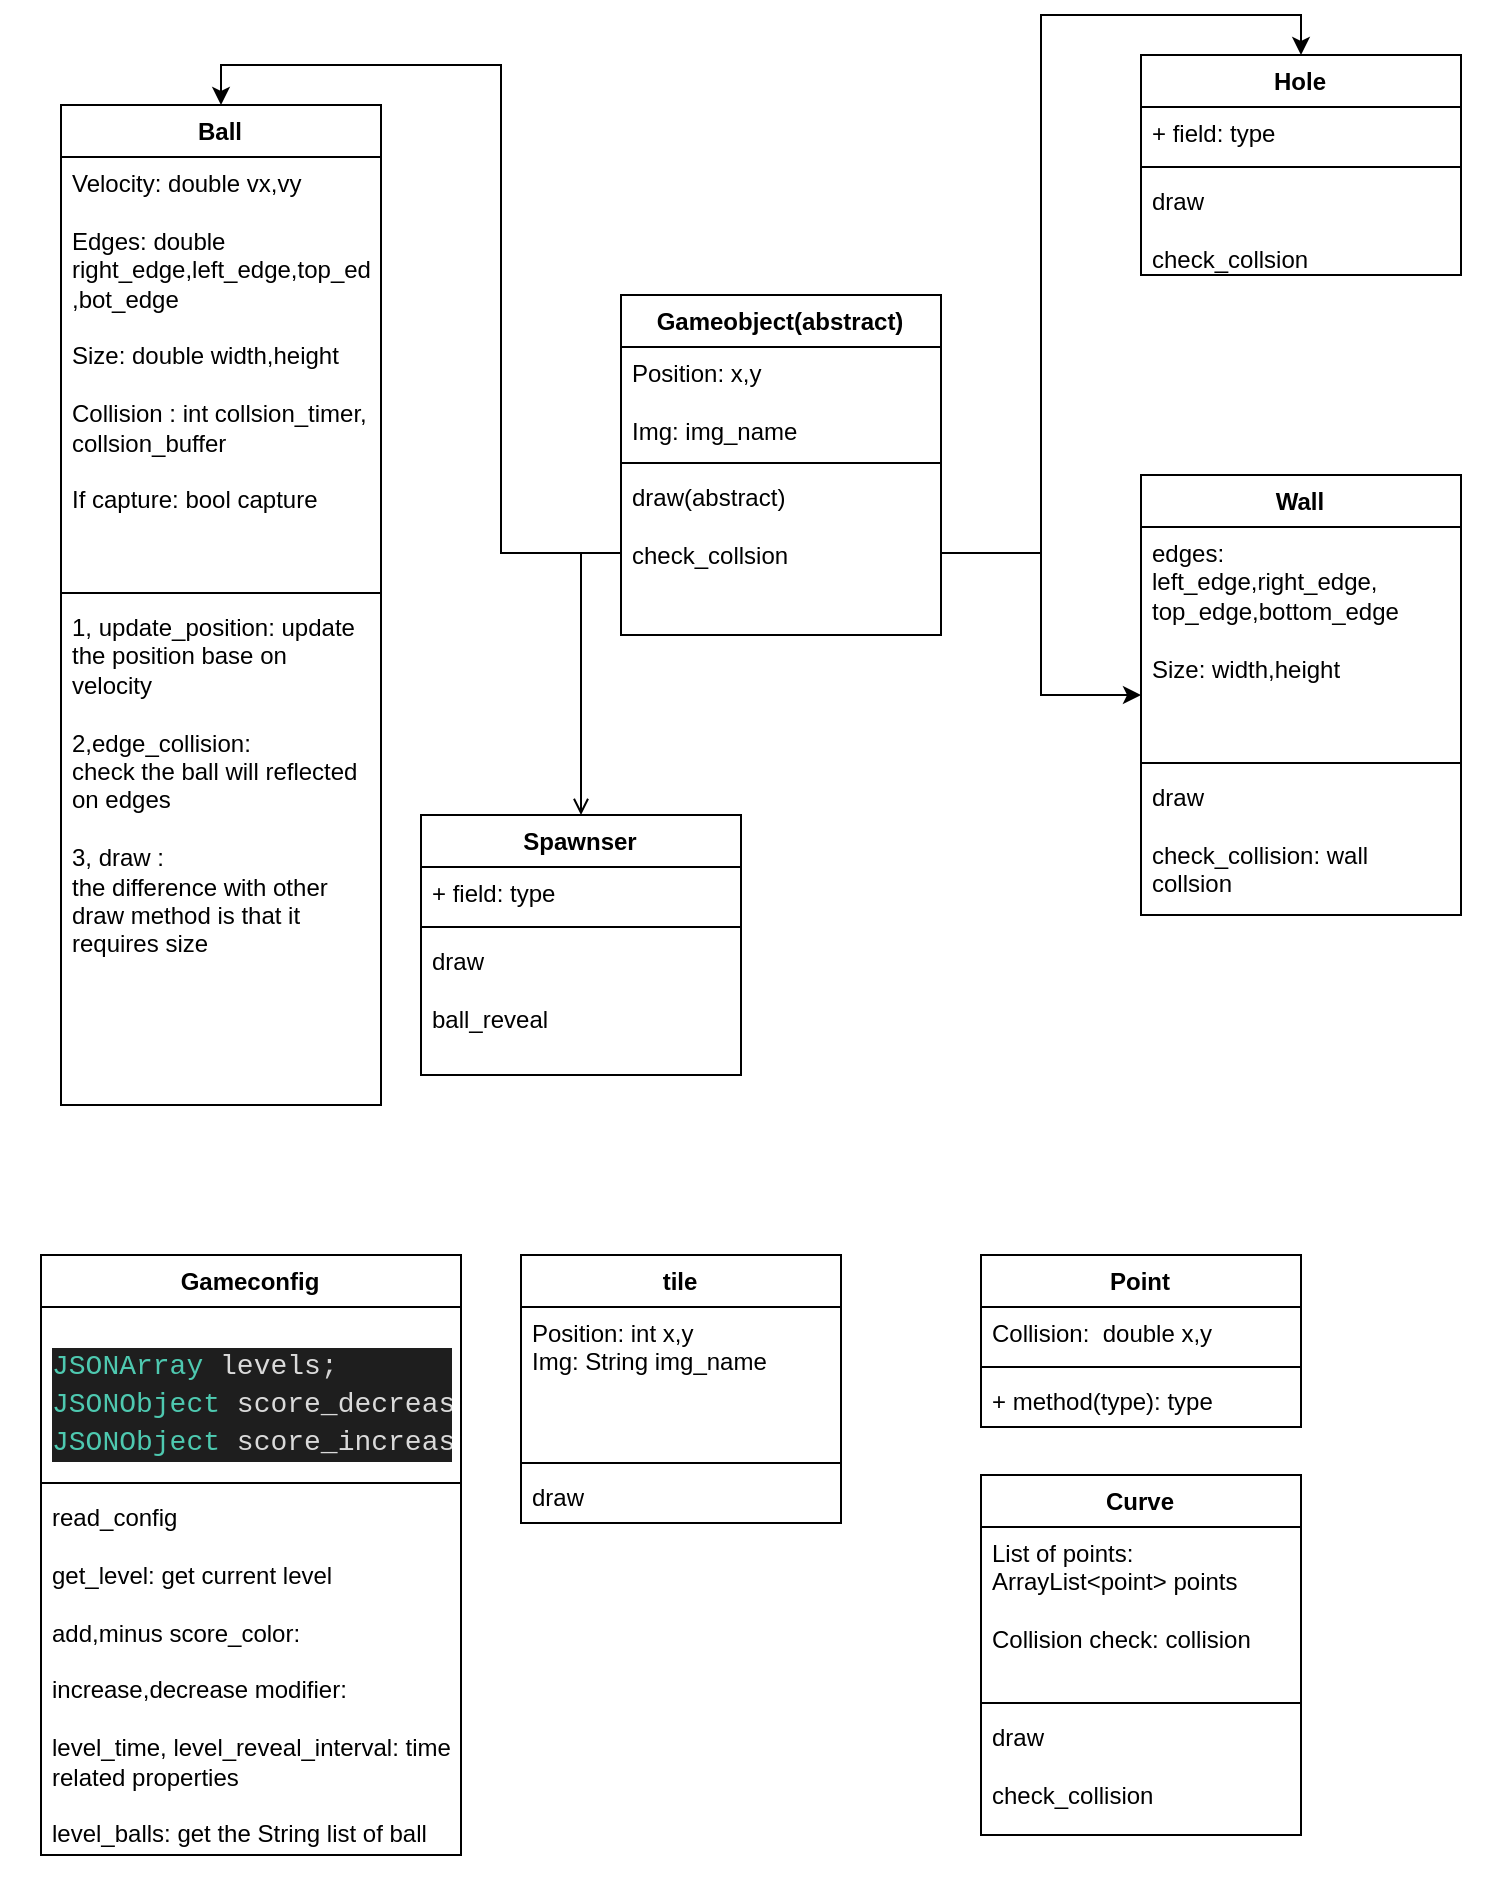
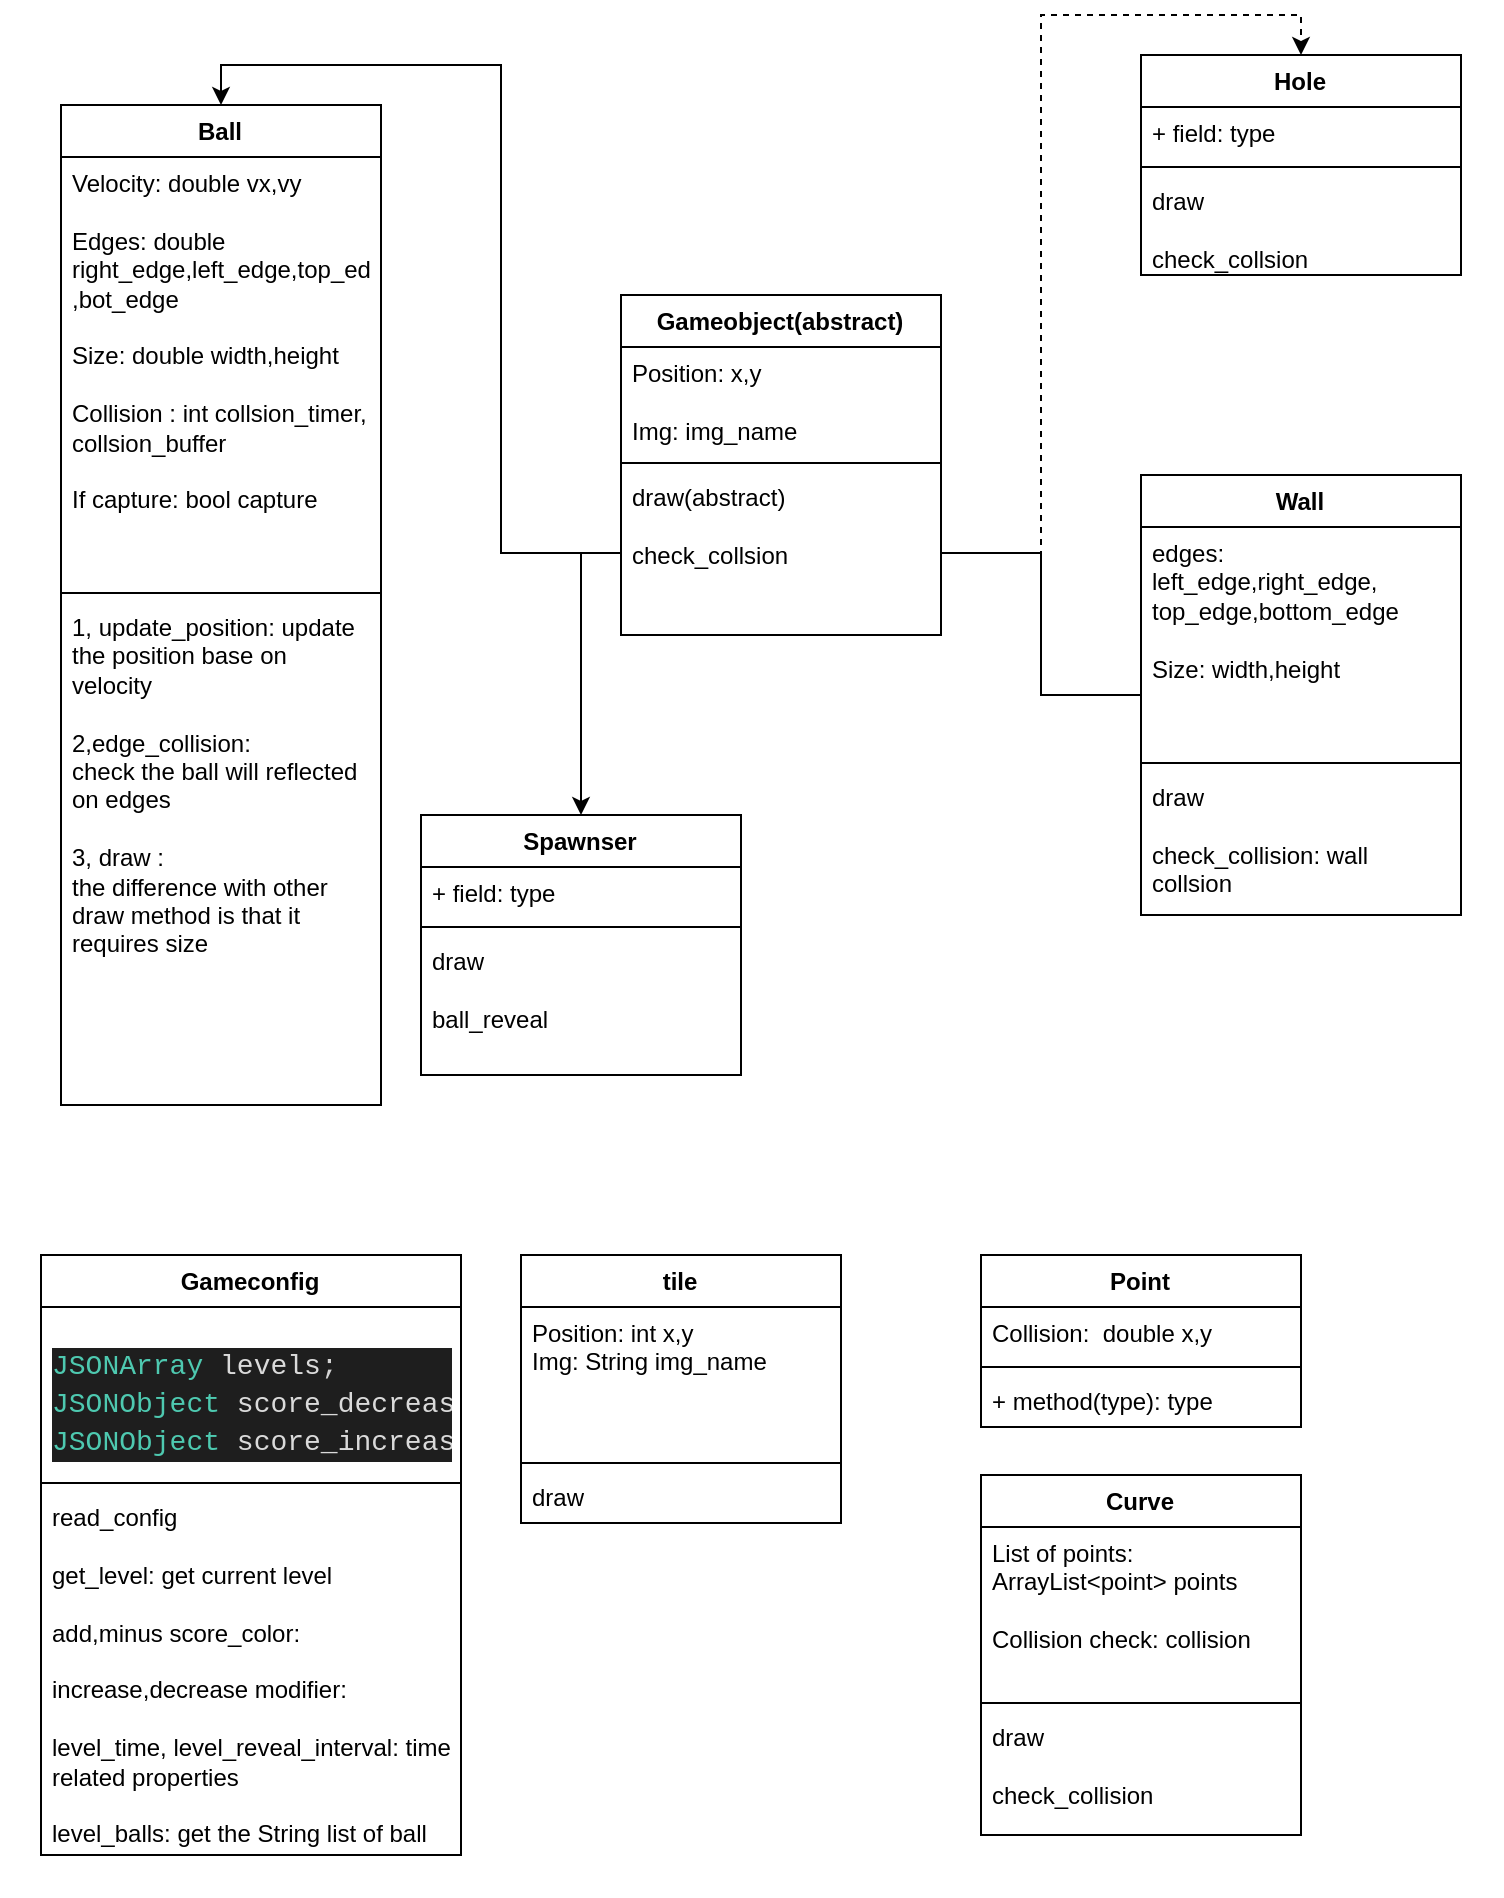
(1041, 139) -> (1041, 139)
(1126, 695) -> (1131, 695)
(581, 803) -> (581, 800)
